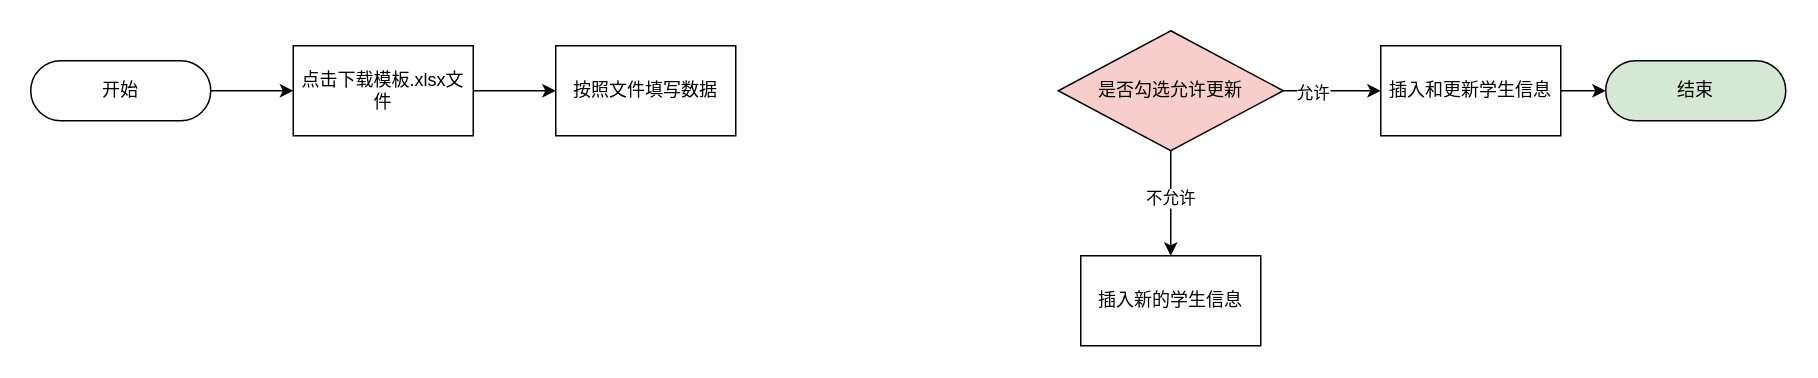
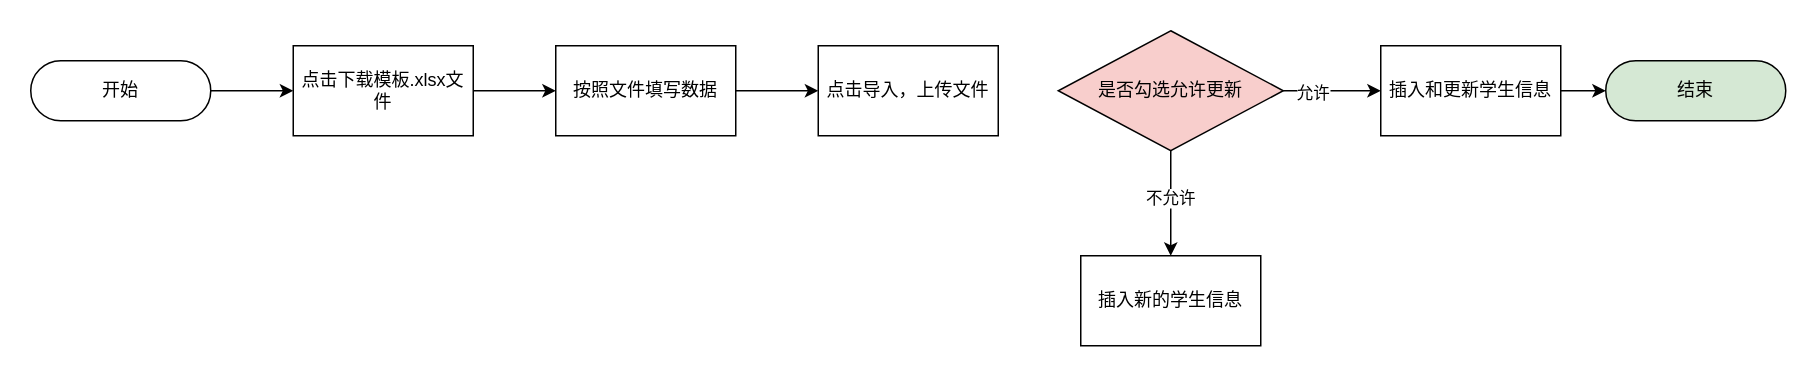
none -> (772, 91)
none -> (908, 91)
